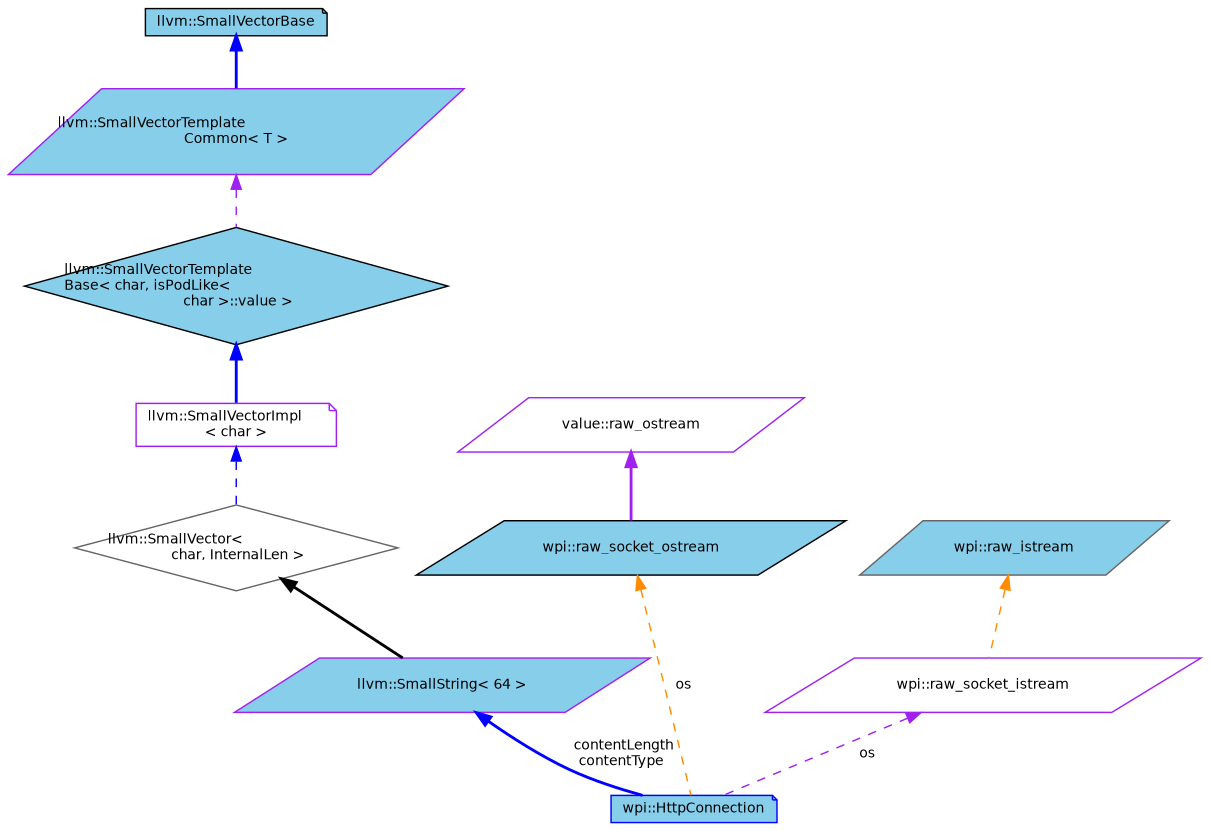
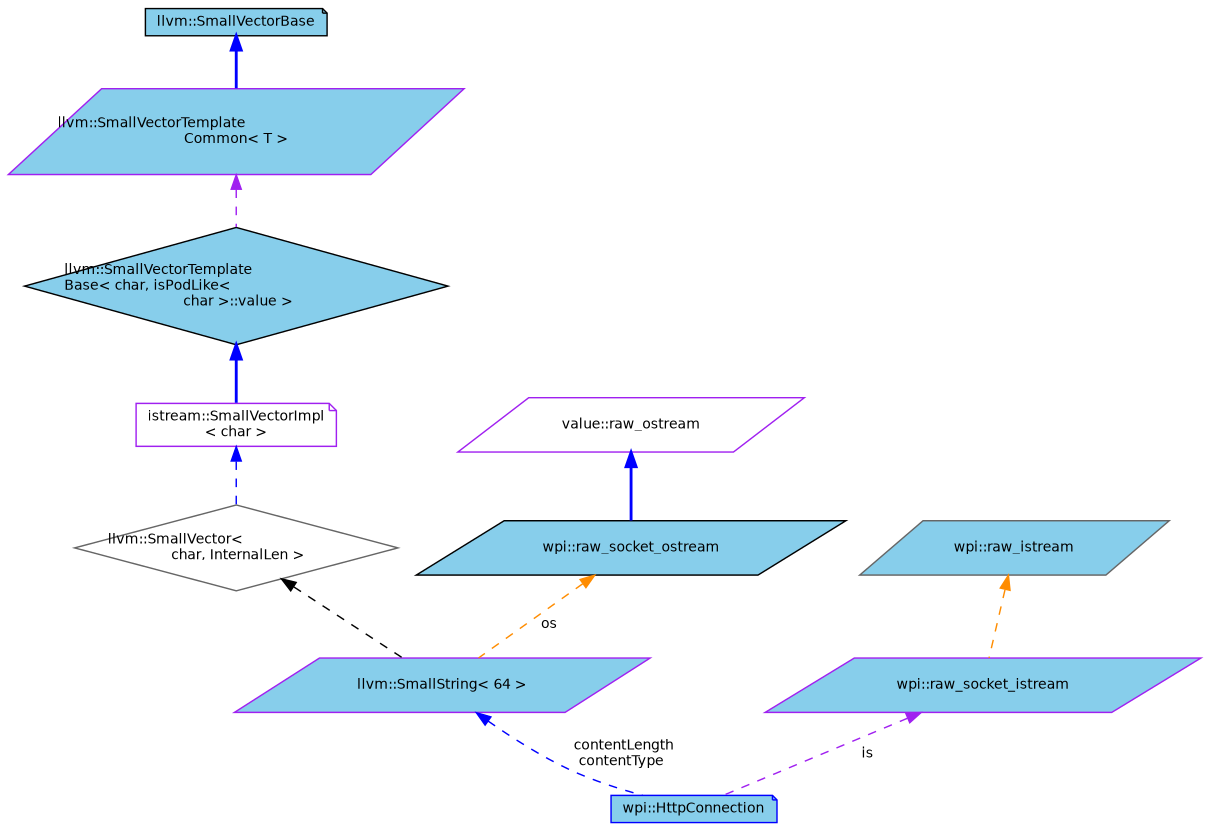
(236, 425) -> (236, 425)
(631, 494) -> (631, 494)
(348, 622) -> (348, 622)
(983, 685) -> (983, 685)
(666, 692) -> (531, 621)
(866, 754) -> (866, 754)
(562, 766) -> (562, 766)
